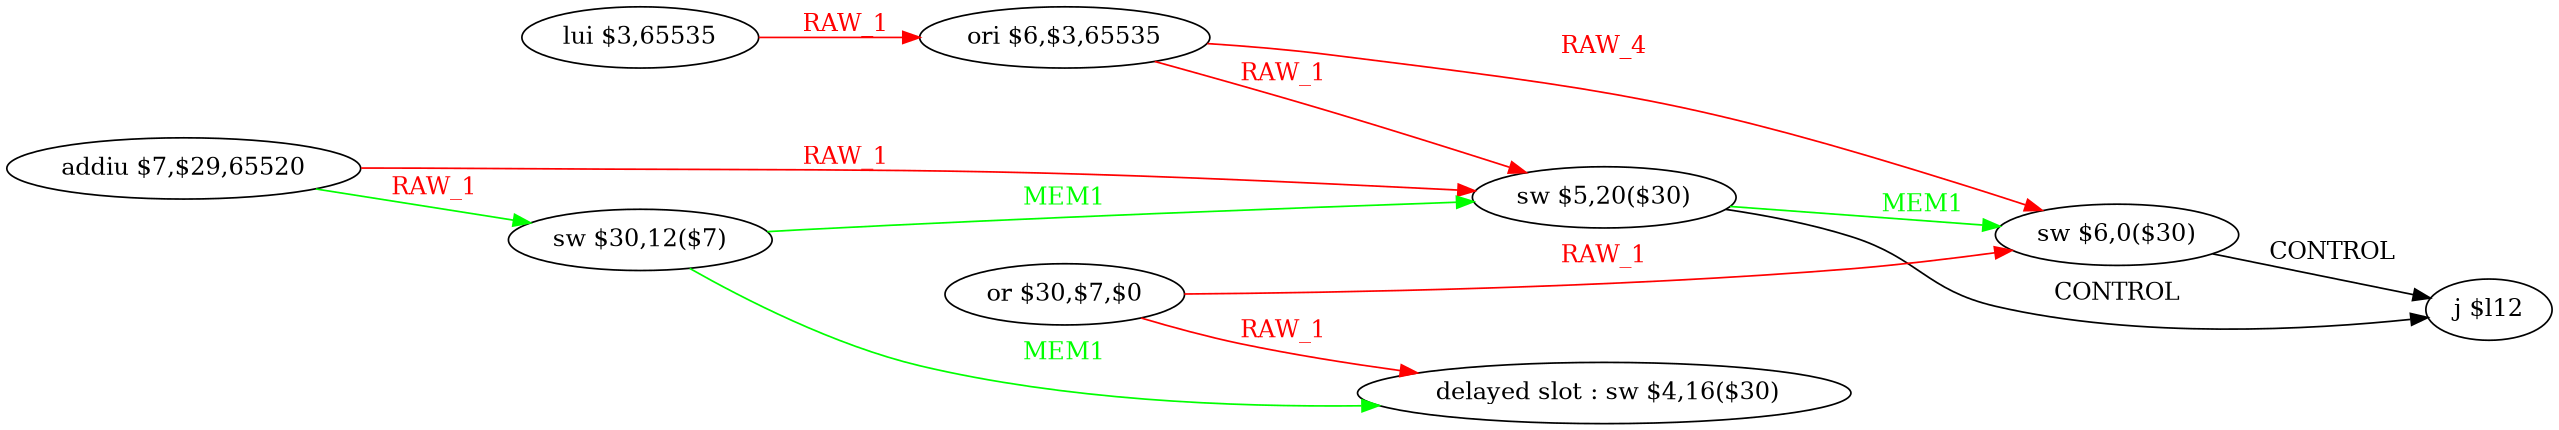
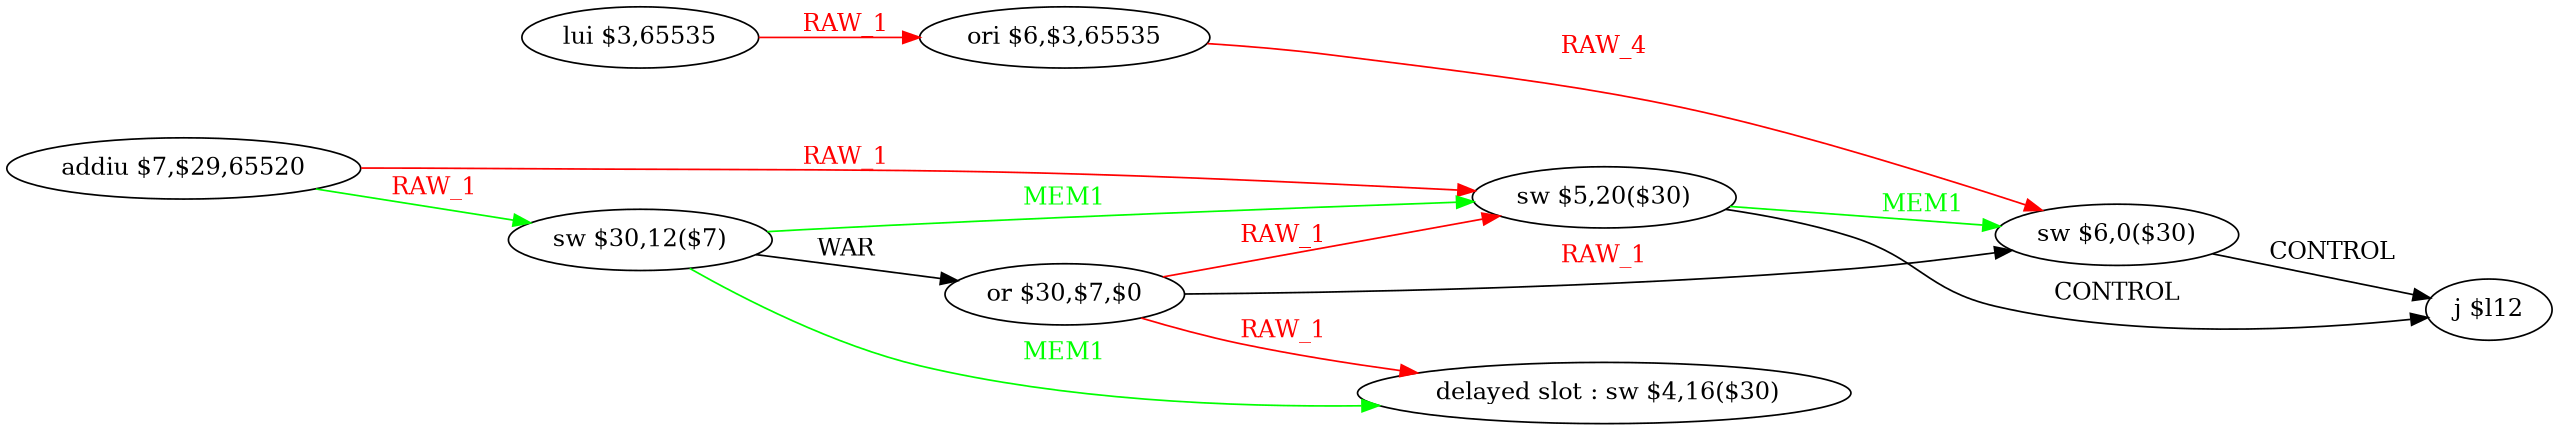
(1333, 112) -> (1323, 248)
none -> (848, 267)
(1590, 284) -> (1590, 284)
